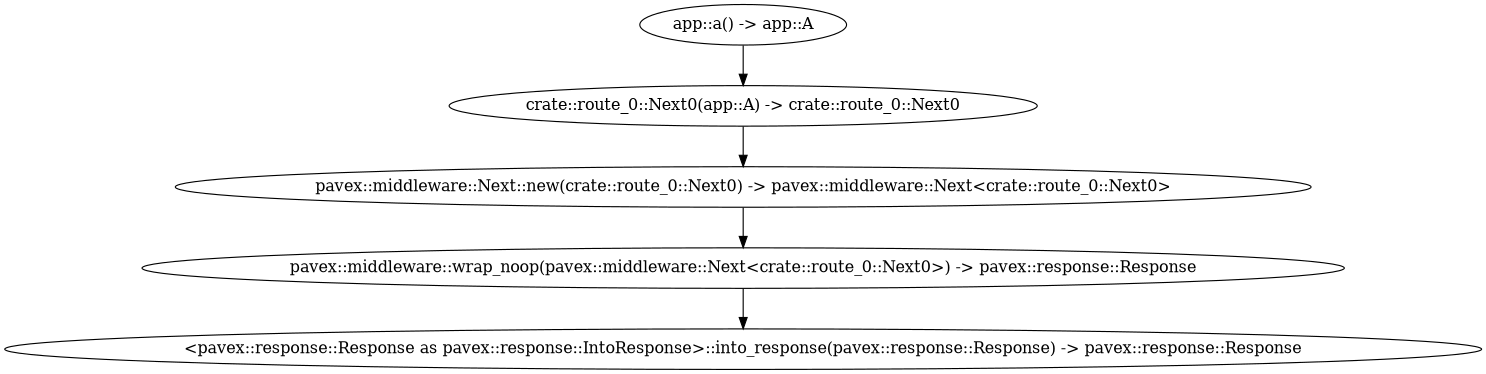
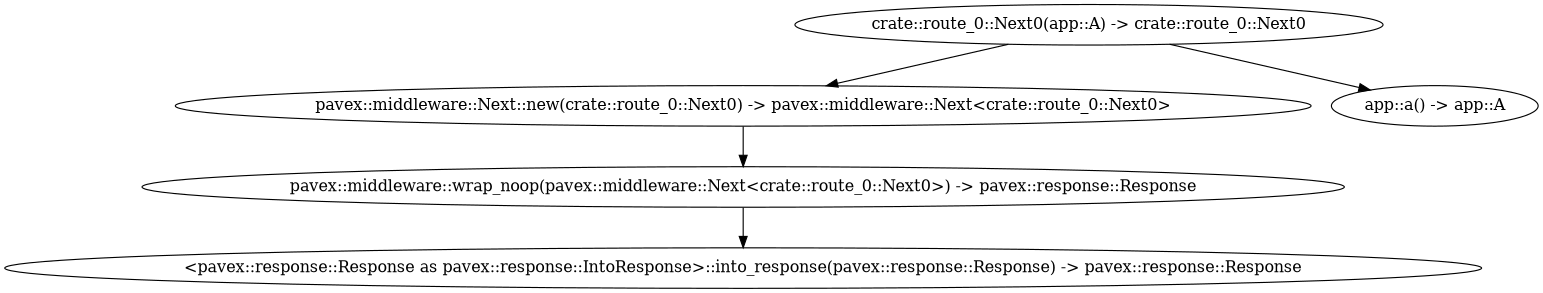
(743, 60) -> (1264, 66)
